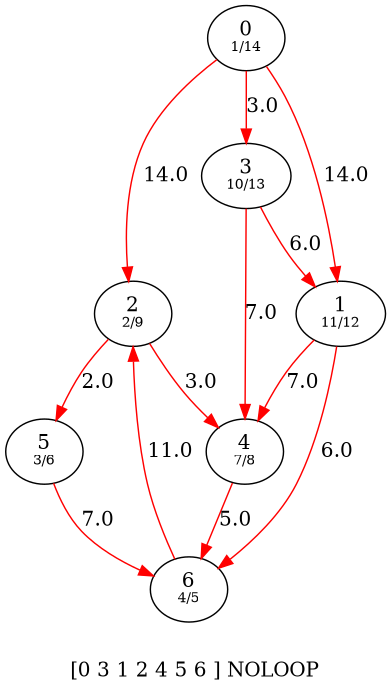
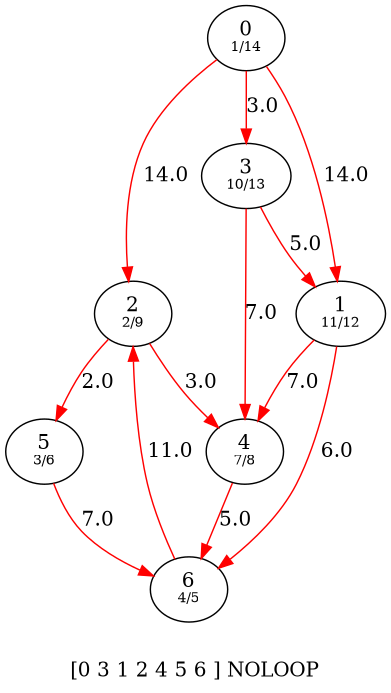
(306, 245) -> (306, 245)
